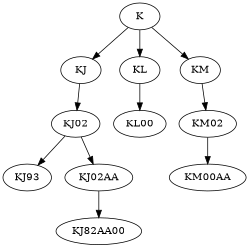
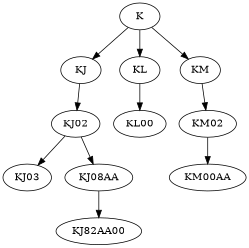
(27, 178) -> (27, 178)
(99, 178) -> (99, 178)
